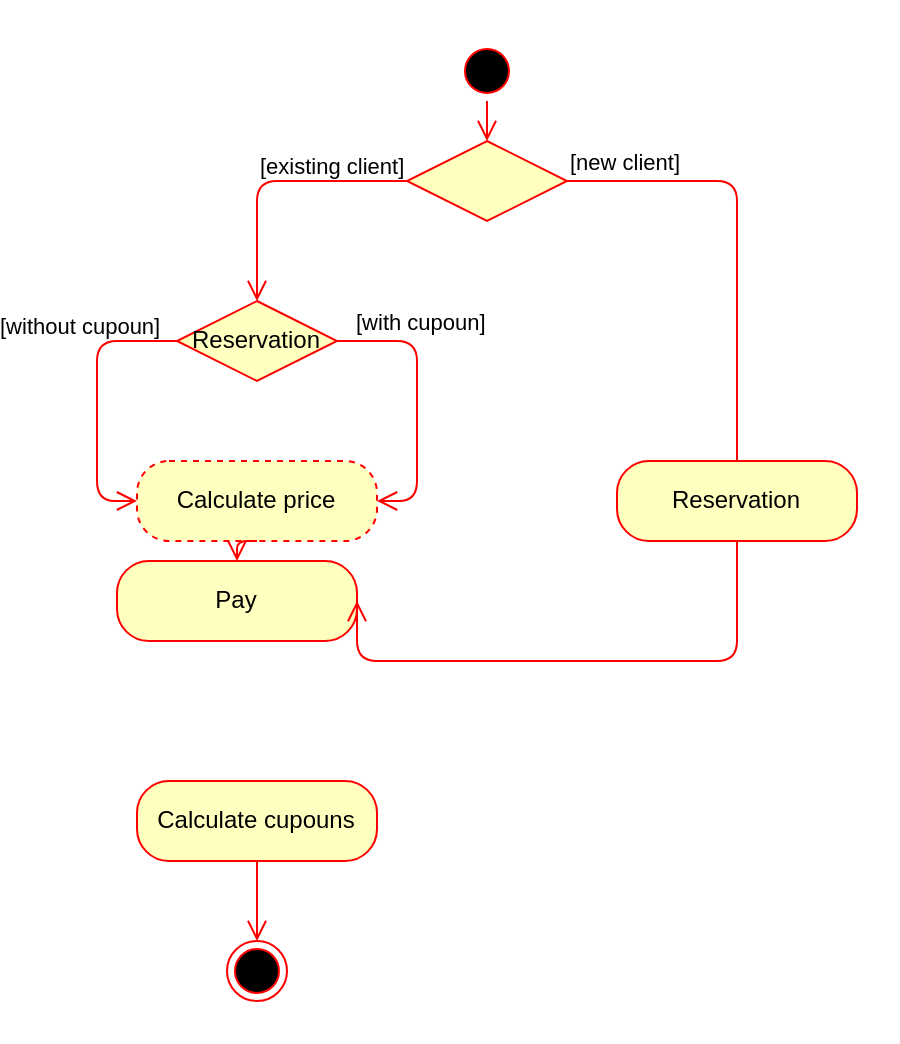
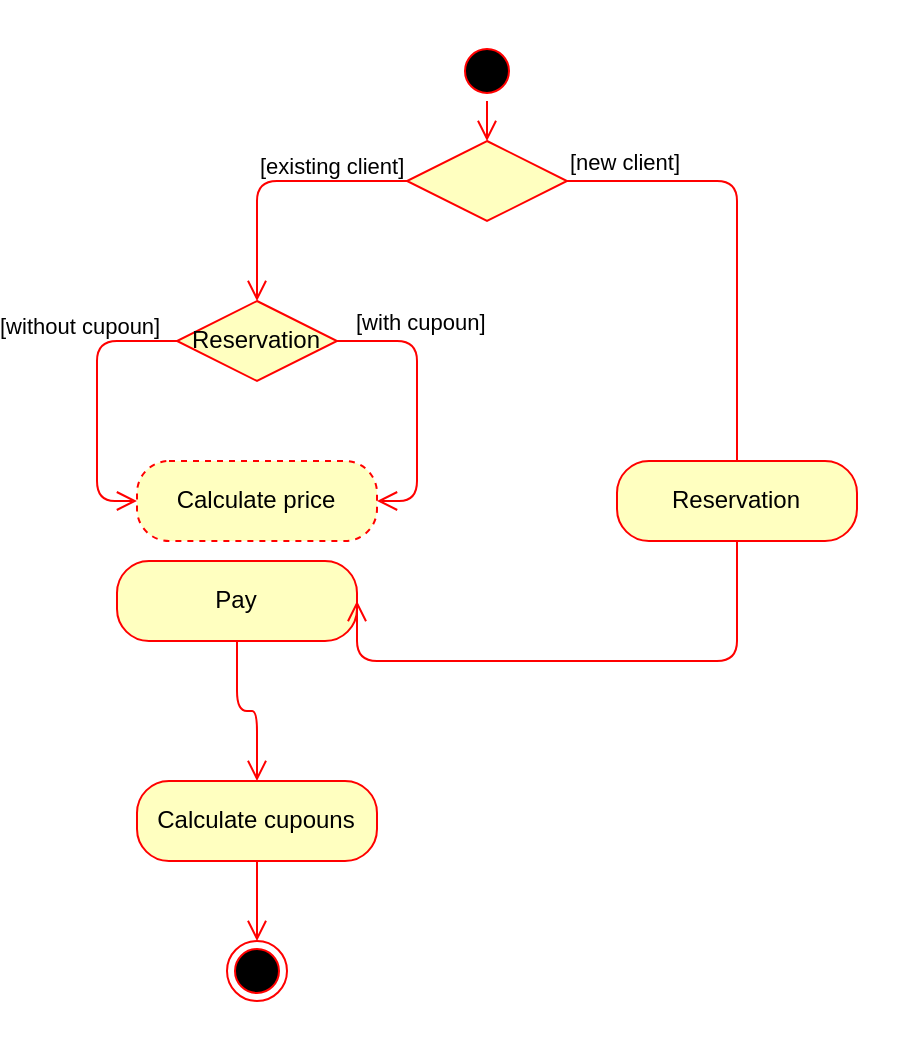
(242, 542) -> none
none -> (245, 711)
